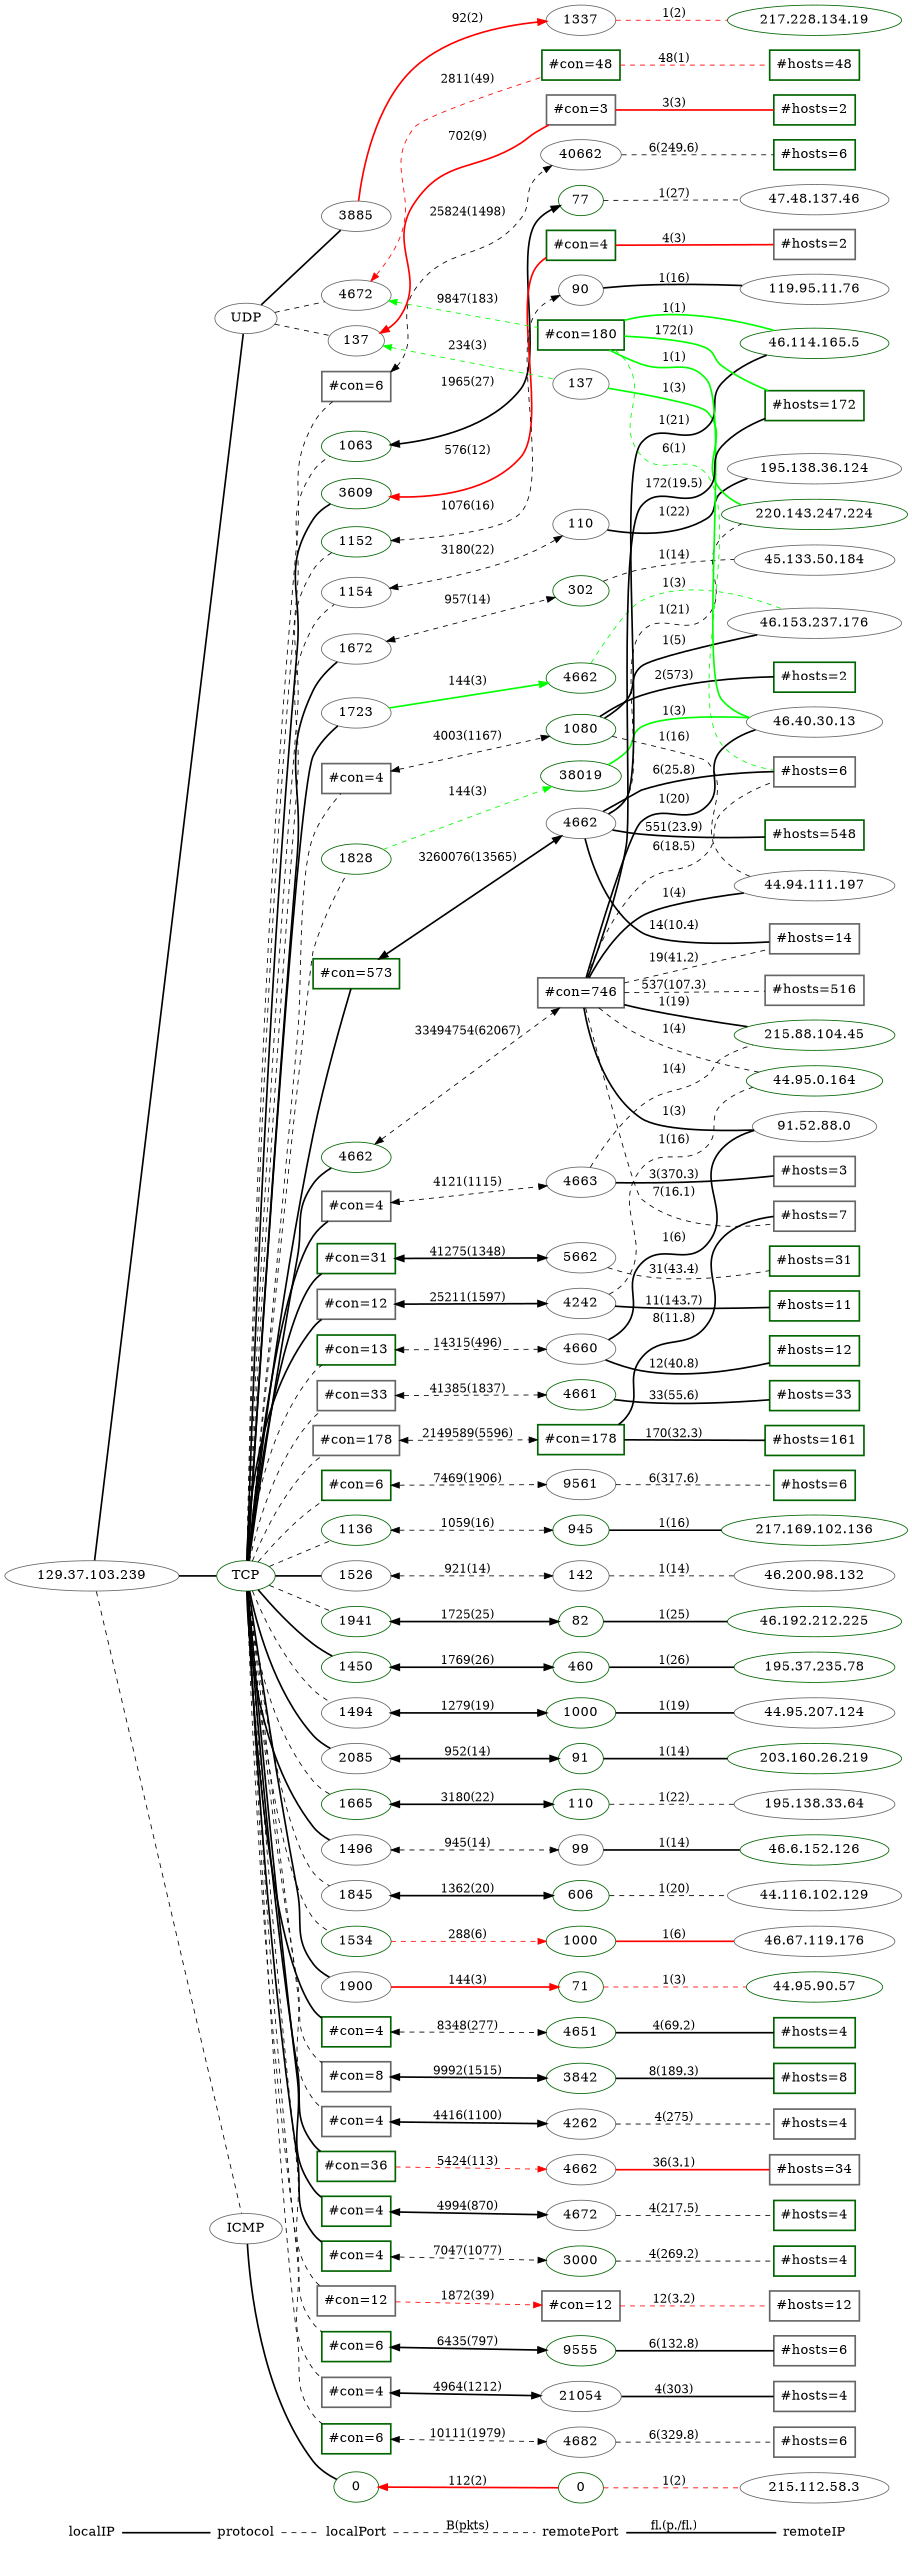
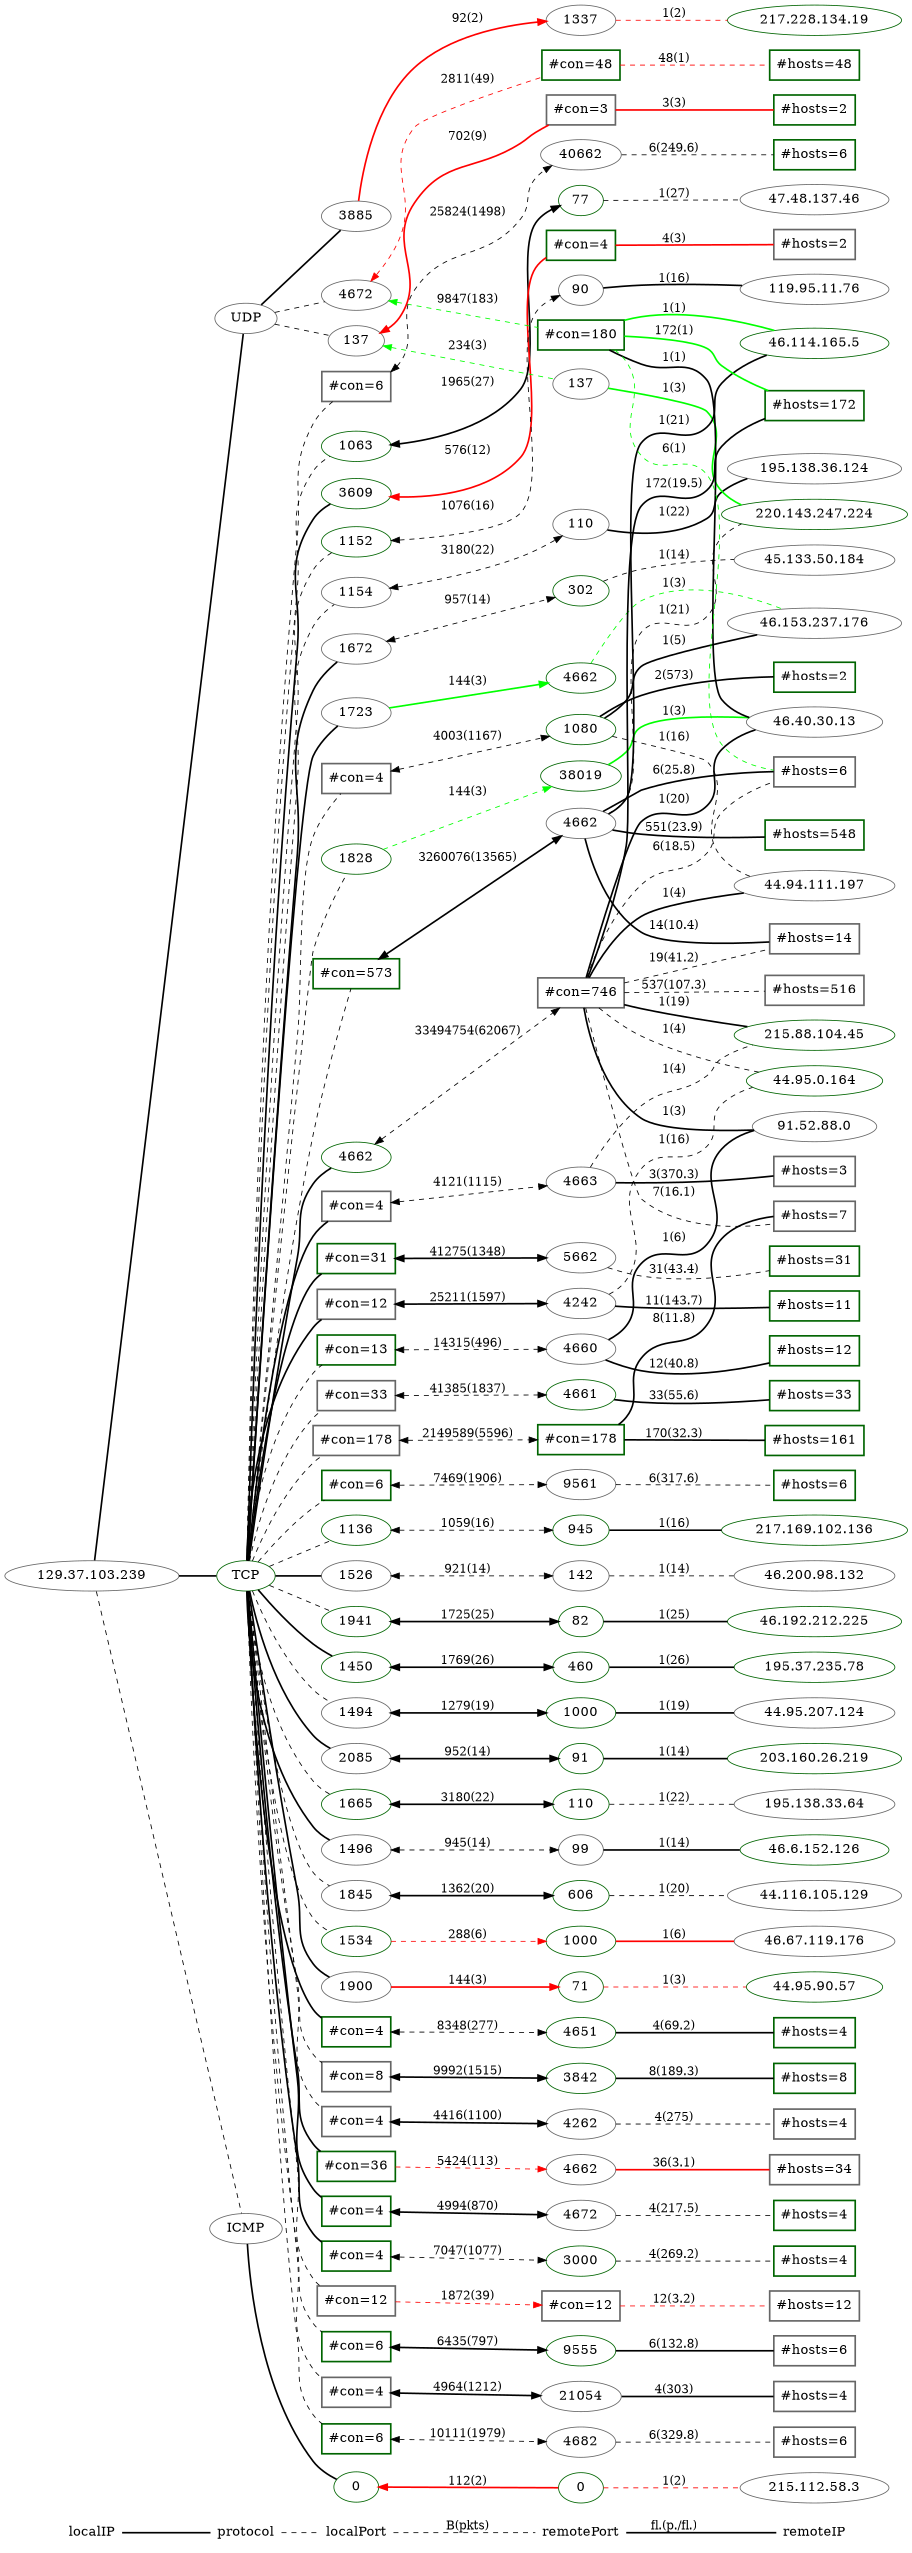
(714, 538) -> (714, 538)
(288, 1272) -> (288, 1272)
(815, 1896) -> (815, 1896)
